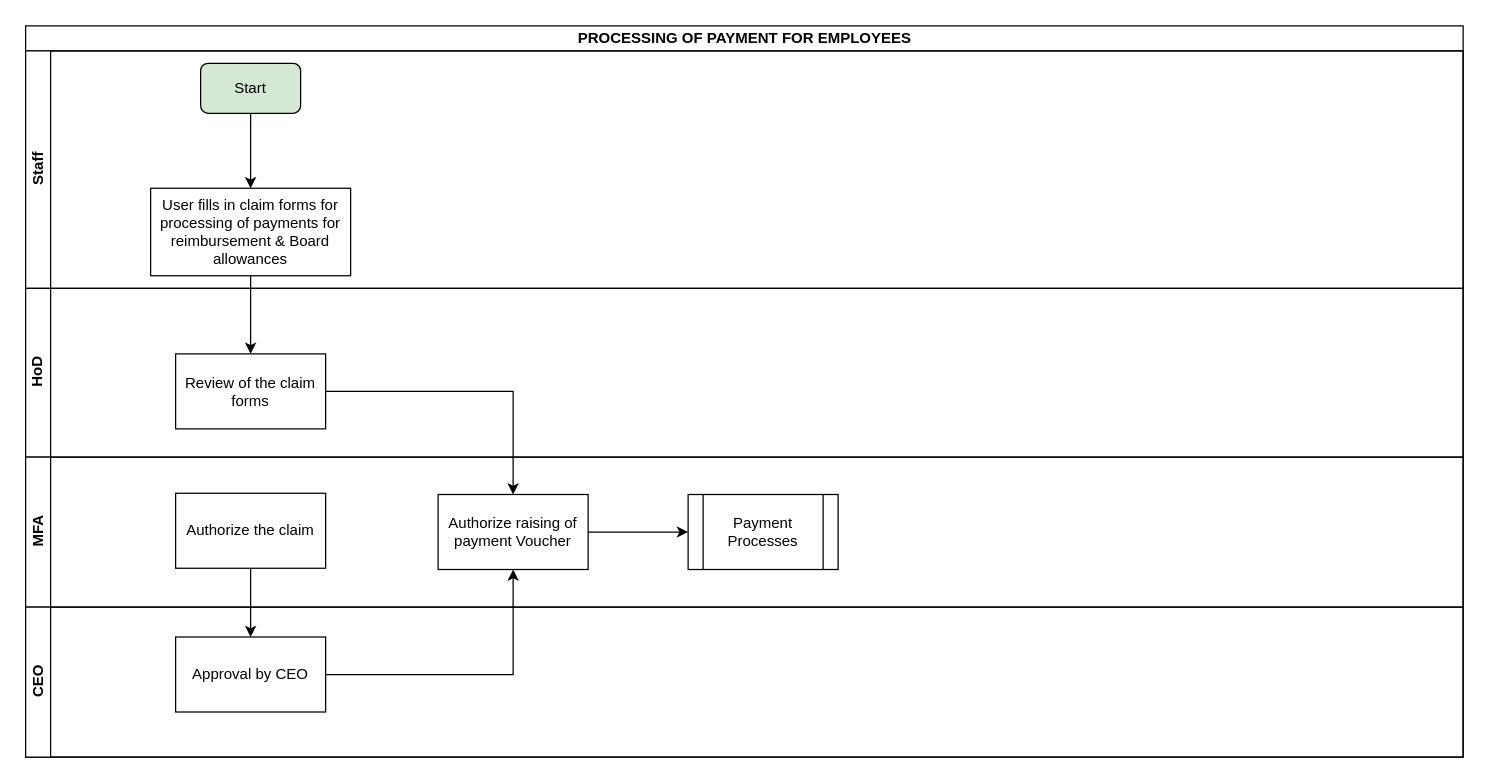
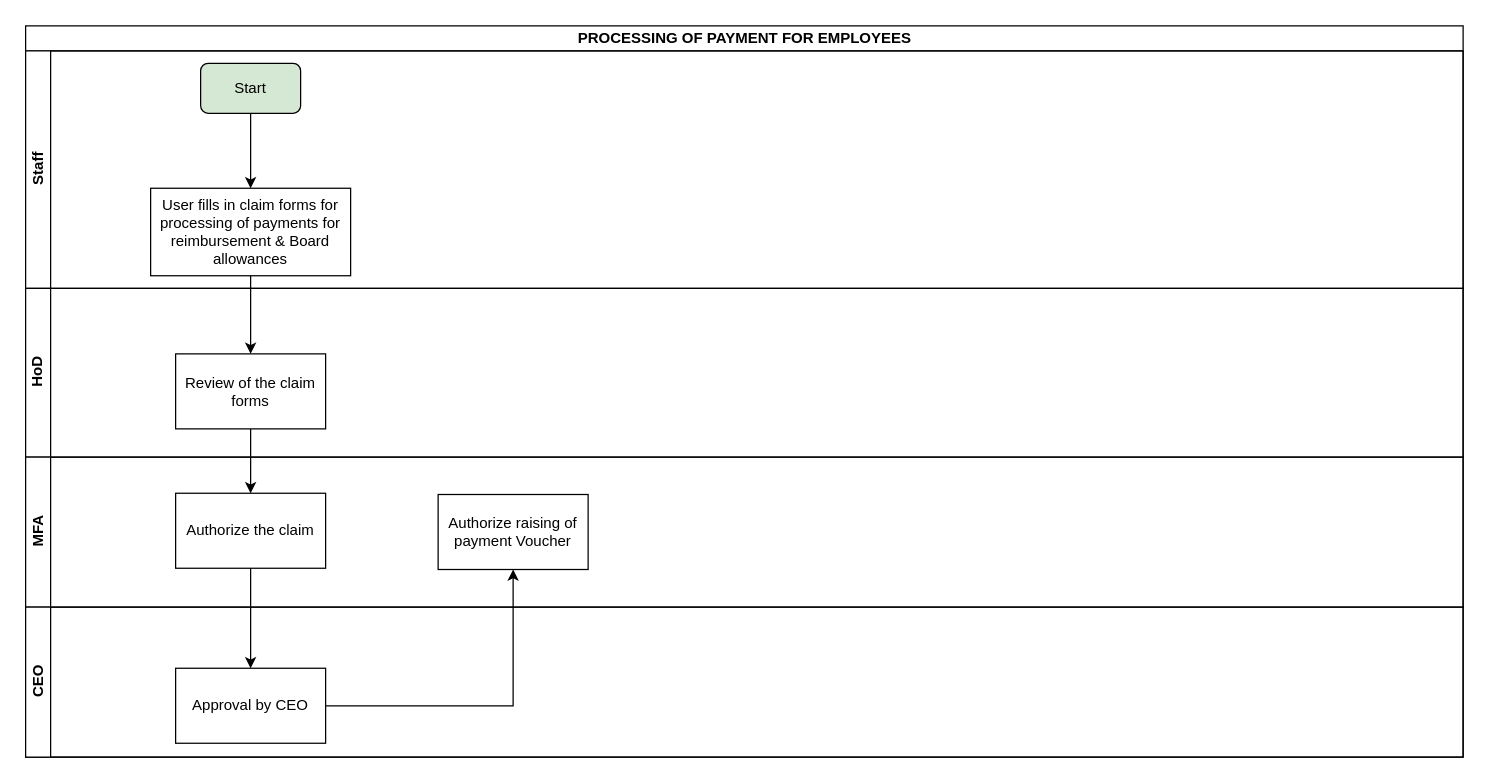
(467, 391) -> (251, 459)
(634, 532) -> none
(763, 532) -> none
(251, 674) -> (251, 706)
